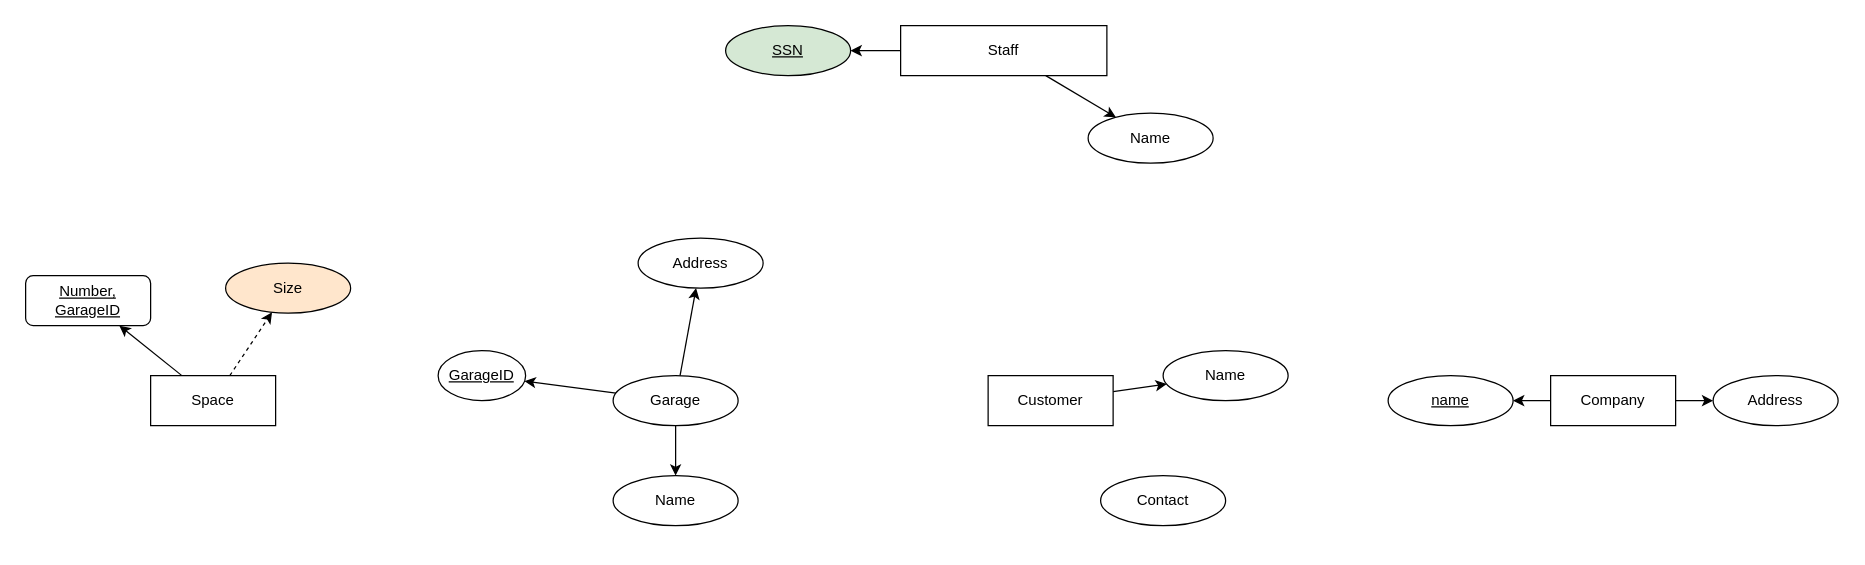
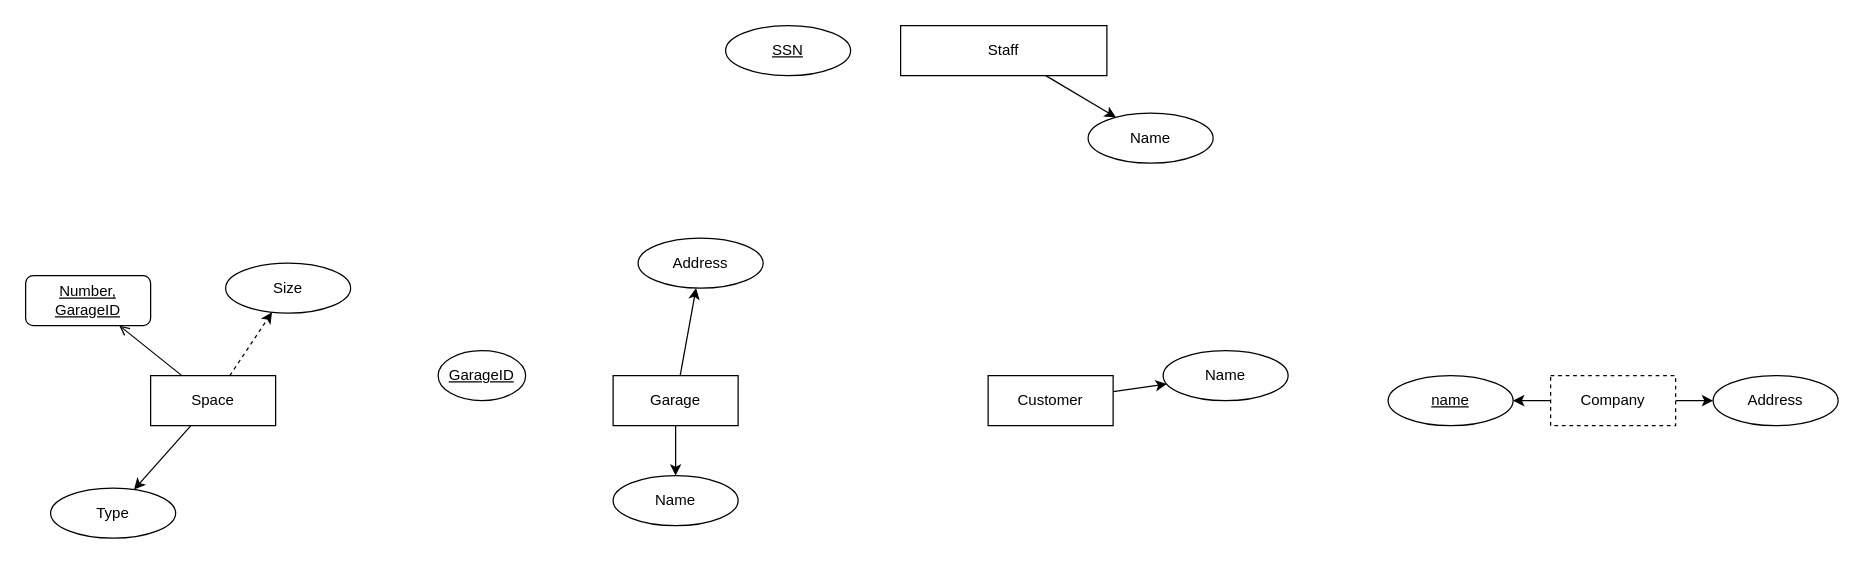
(788, 51) -> (788, 51)
(880, 51) -> none
(288, 288) -> (288, 288)
(127, 332) -> (125, 330)
(574, 388) -> none
(676, 401) -> (676, 401)
(1613, 401) -> (1613, 401)
none -> (165, 454)
(1163, 501) -> none
none -> (113, 513)
